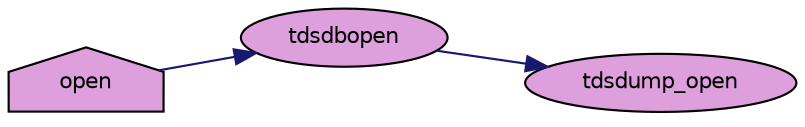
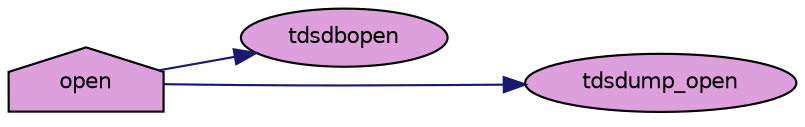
(482, 57) -> (333, 85)
